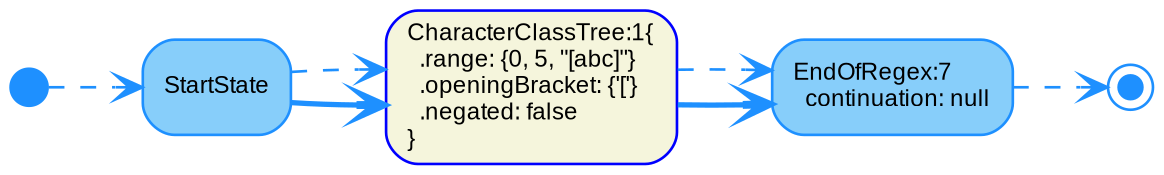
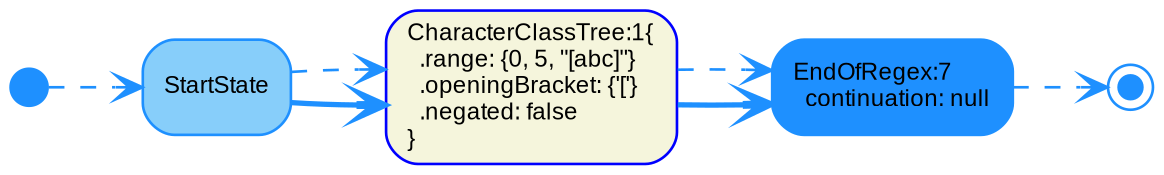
(892, 87) -> (892, 87)
